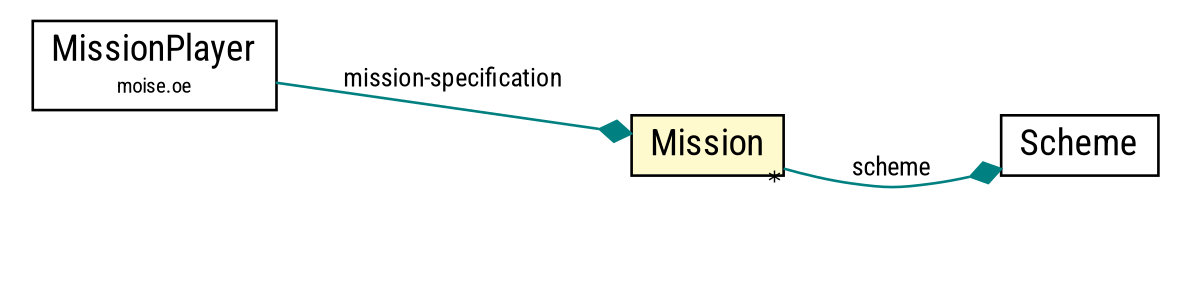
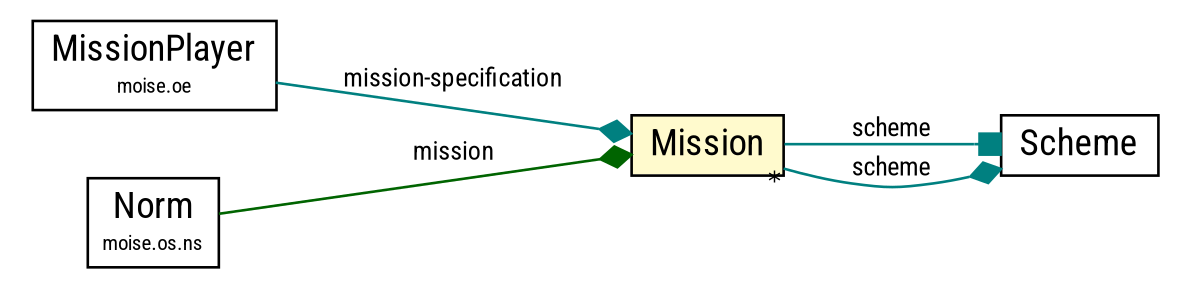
none -> (879, 144)
none -> (153, 223)
